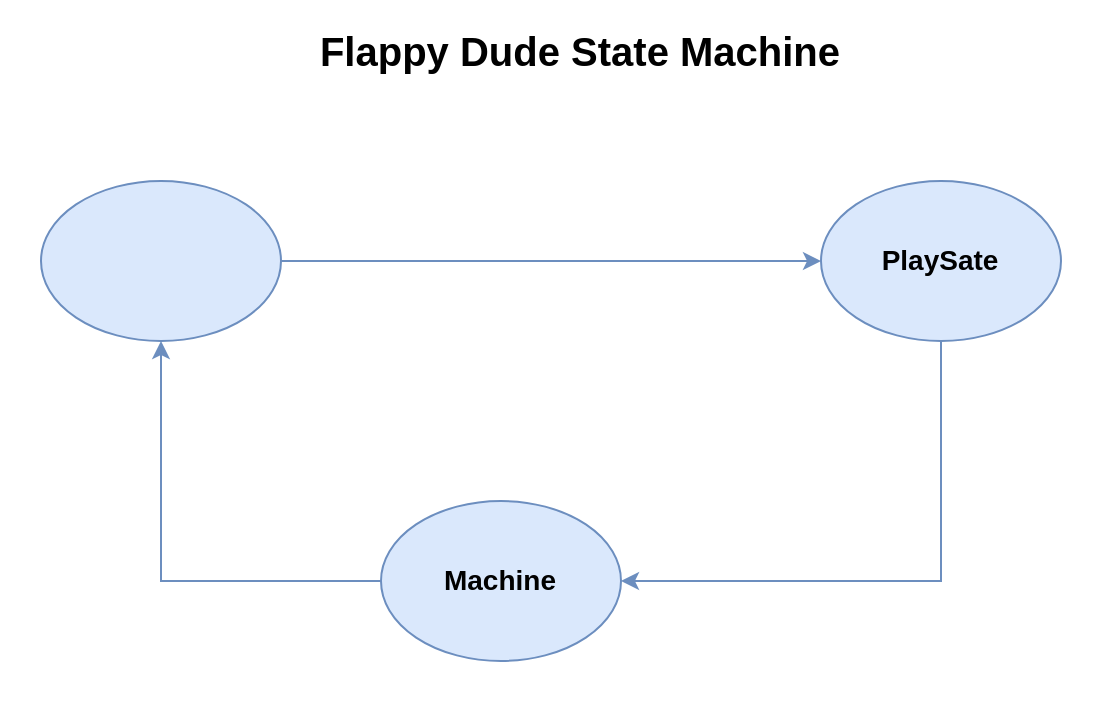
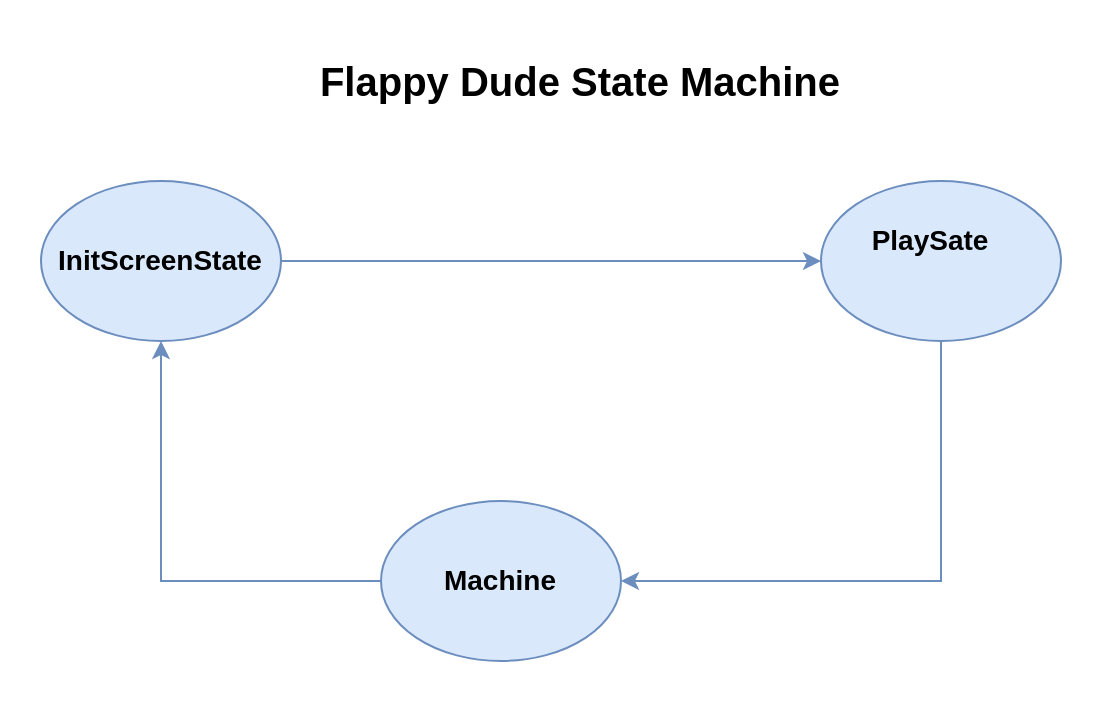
(581, 51) -> (581, 81)
none -> (161, 261)
(941, 261) -> (931, 241)
